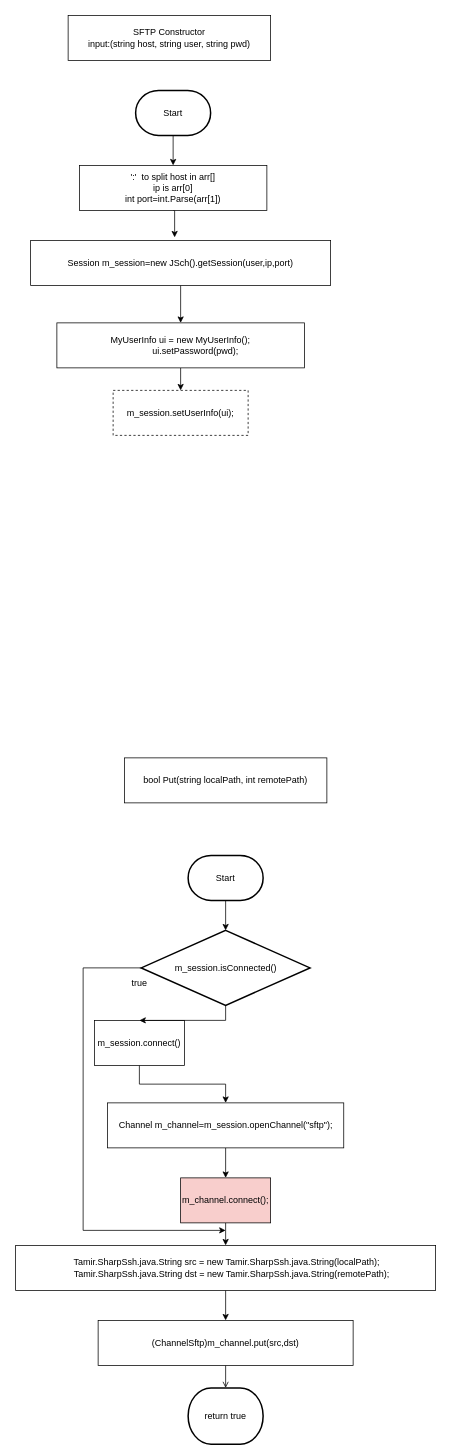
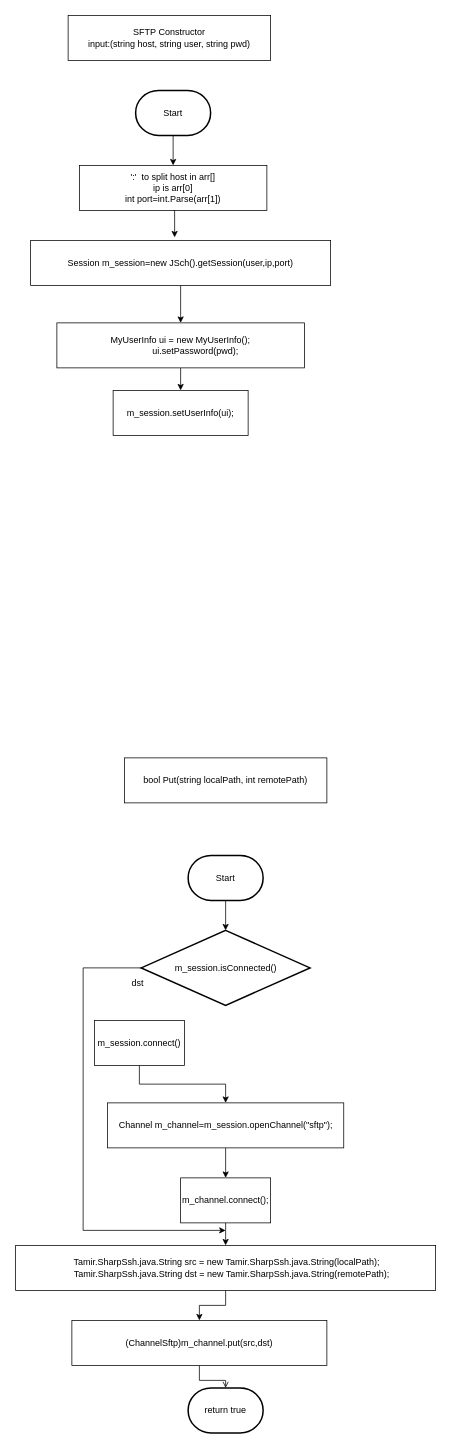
(180, 413) -> (180, 413)
(142, 984) -> (139, 984)
(212, 1020) -> none
(225, 1200) -> (225, 1200)
(225, 1343) -> (199, 1343)
(225, 1416) -> (225, 1410)
